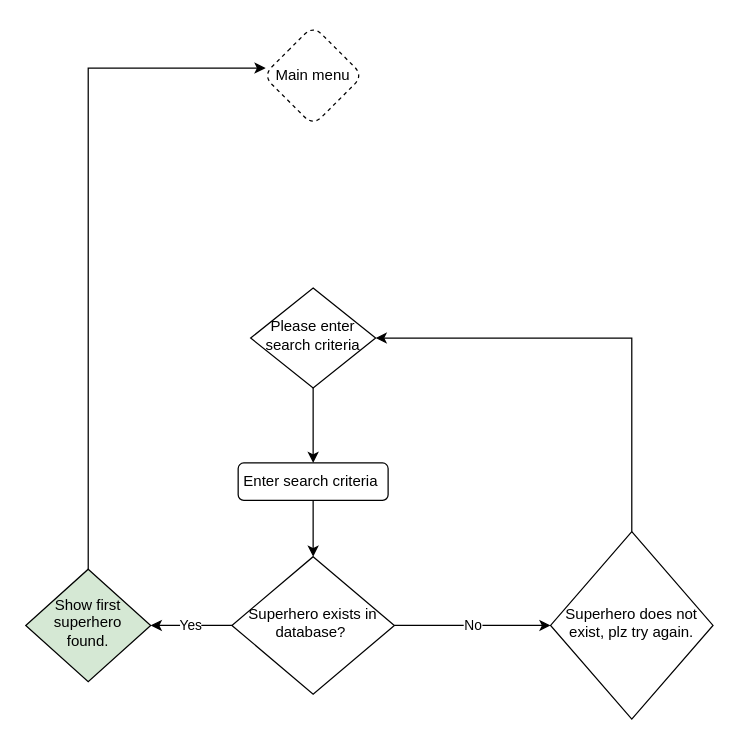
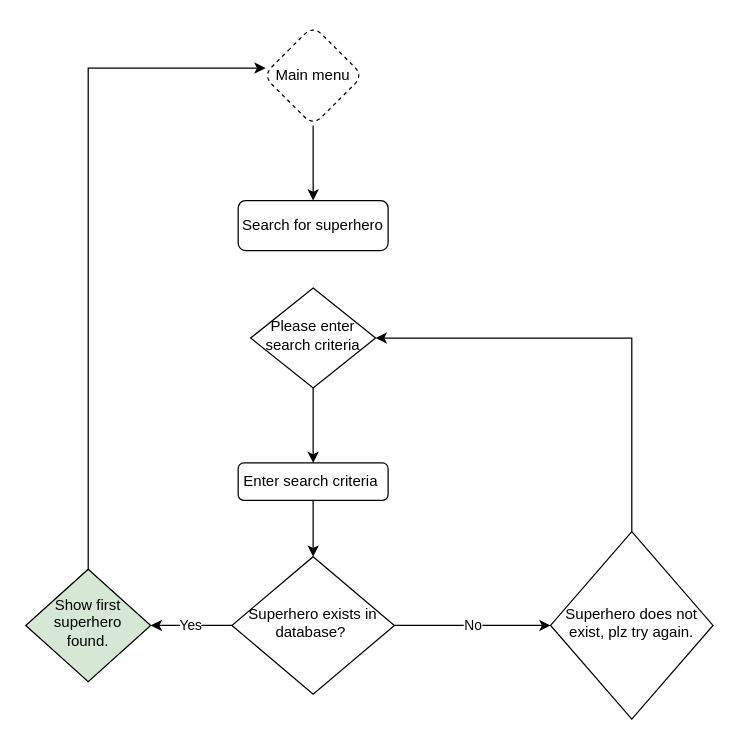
none -> (313, 159)
none -> (313, 226)
